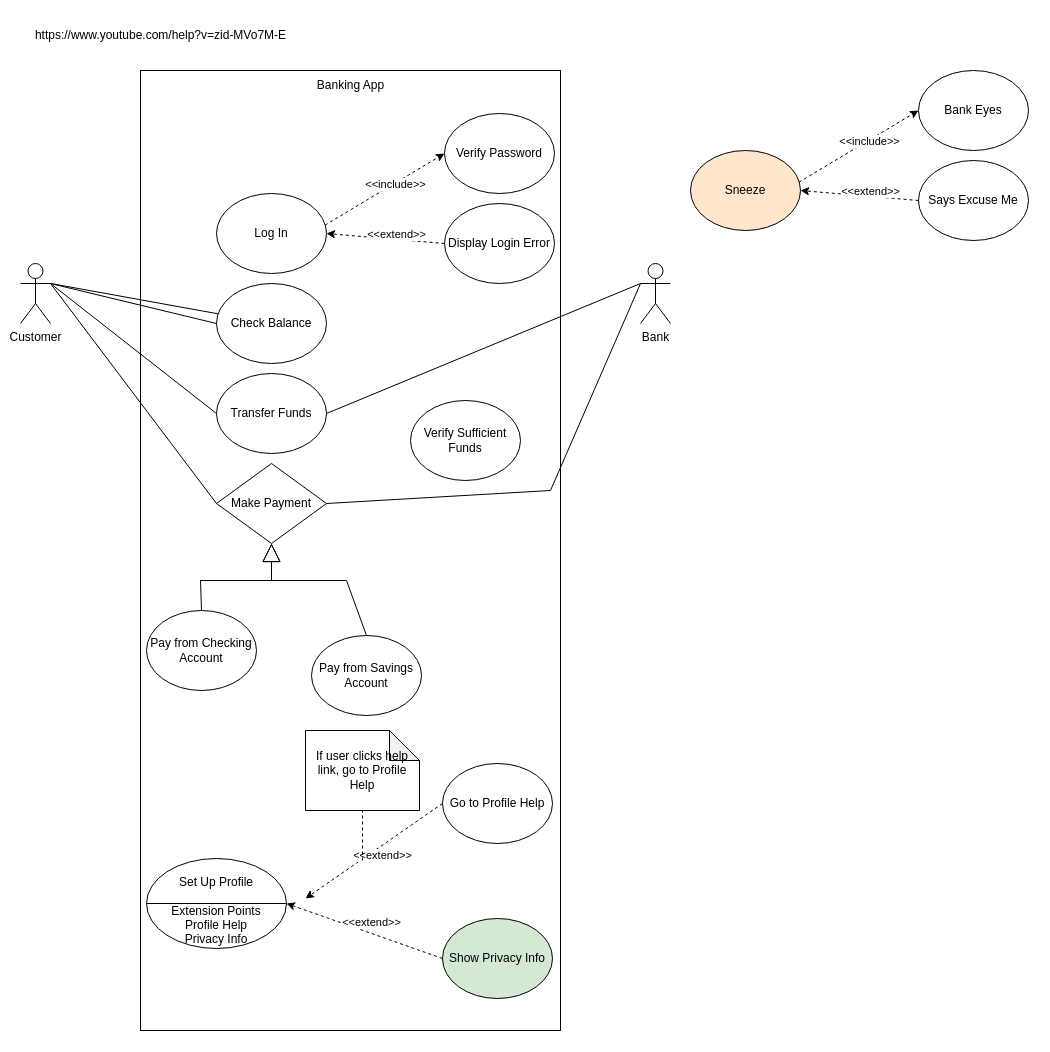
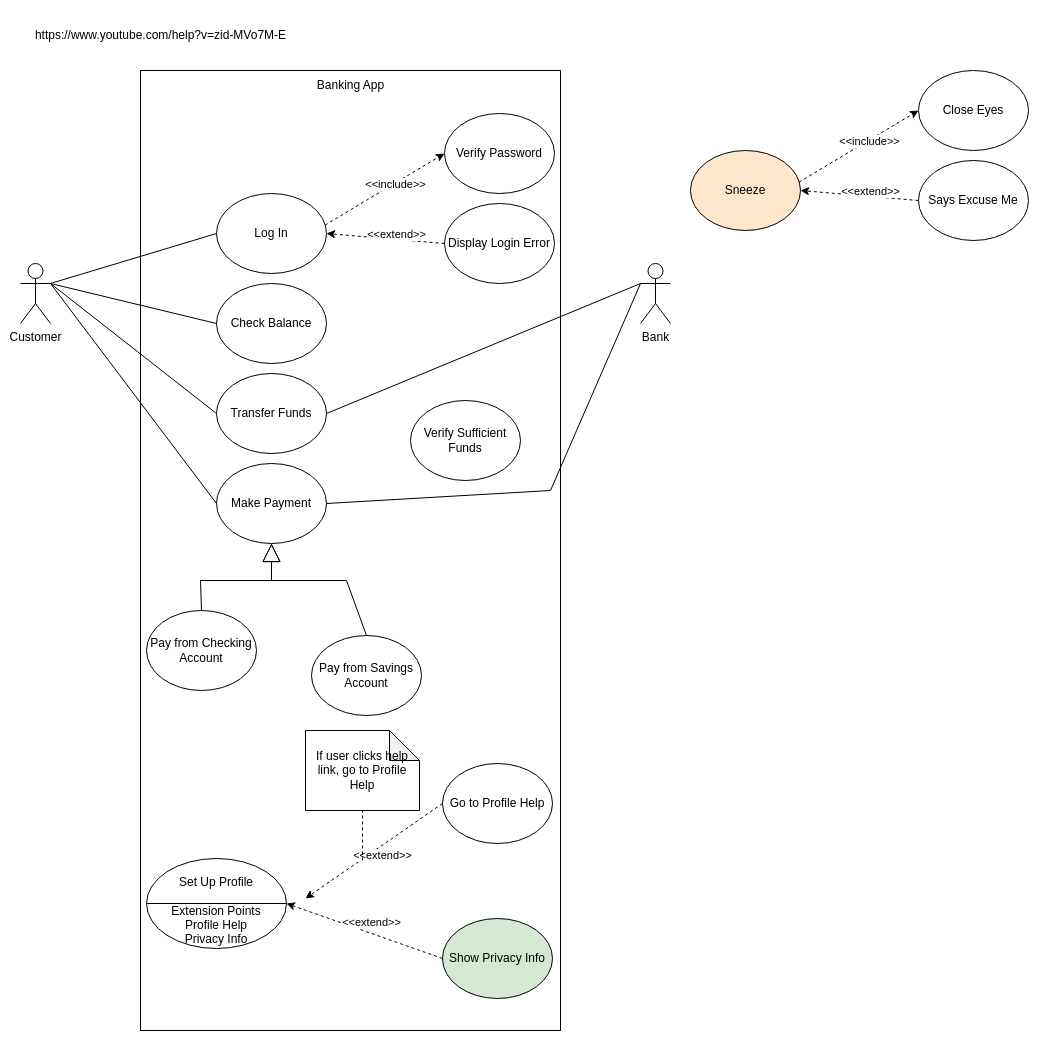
(974, 111) -> (974, 111)
(145, 301) -> (135, 258)
(272, 504) -> (272, 504)
